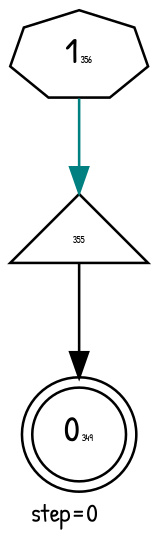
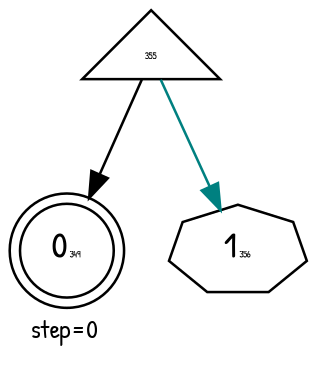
(79, 133) -> (185, 133)
